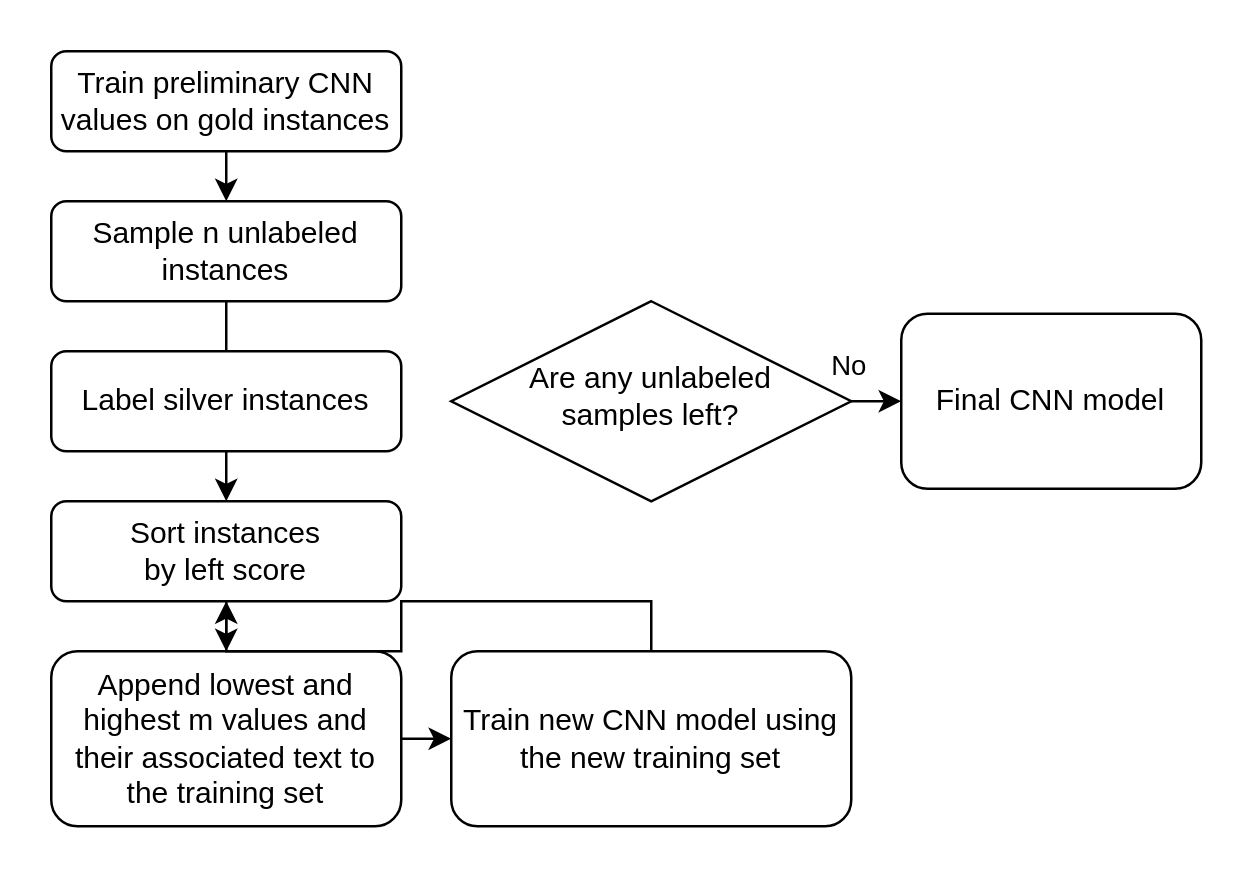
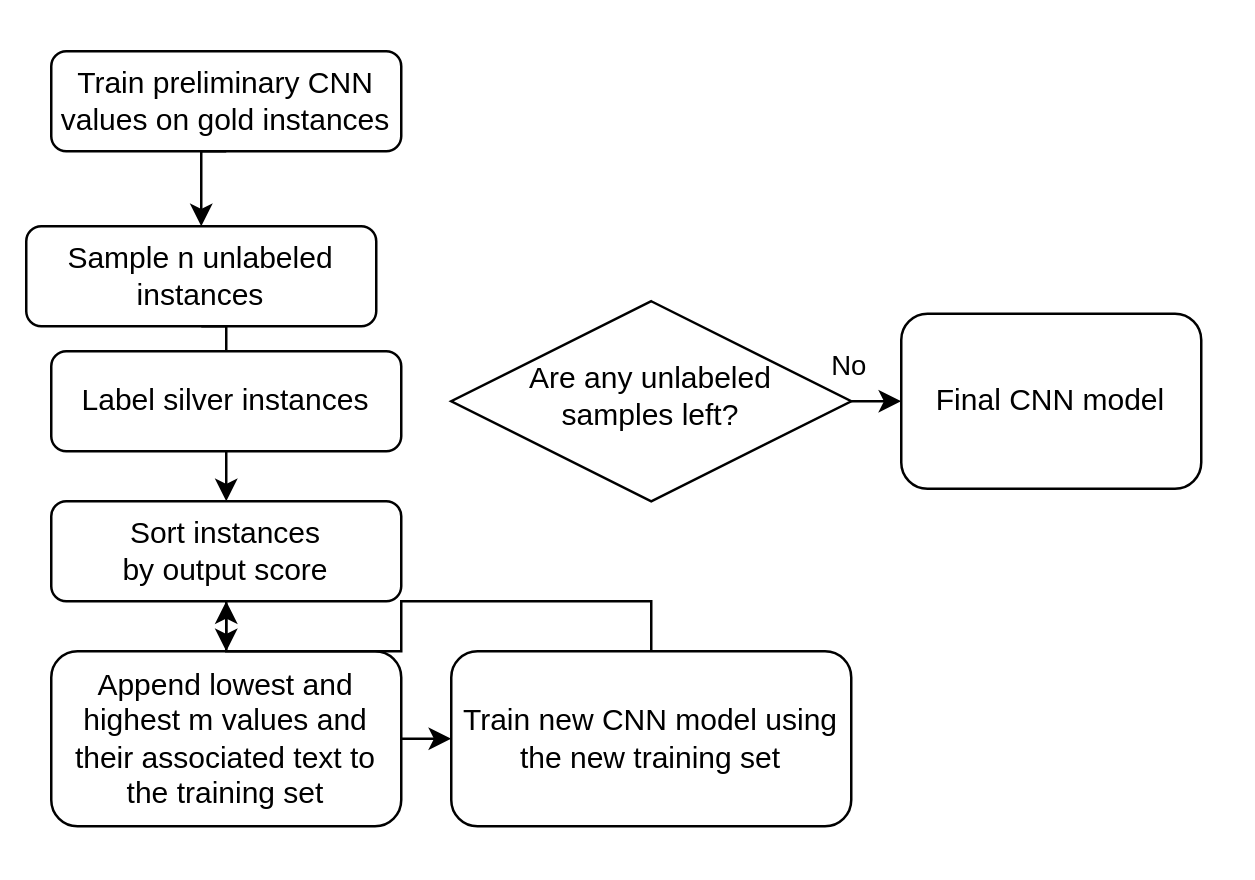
(226, 251) -> (201, 276)
(226, 551) -> (226, 551)
